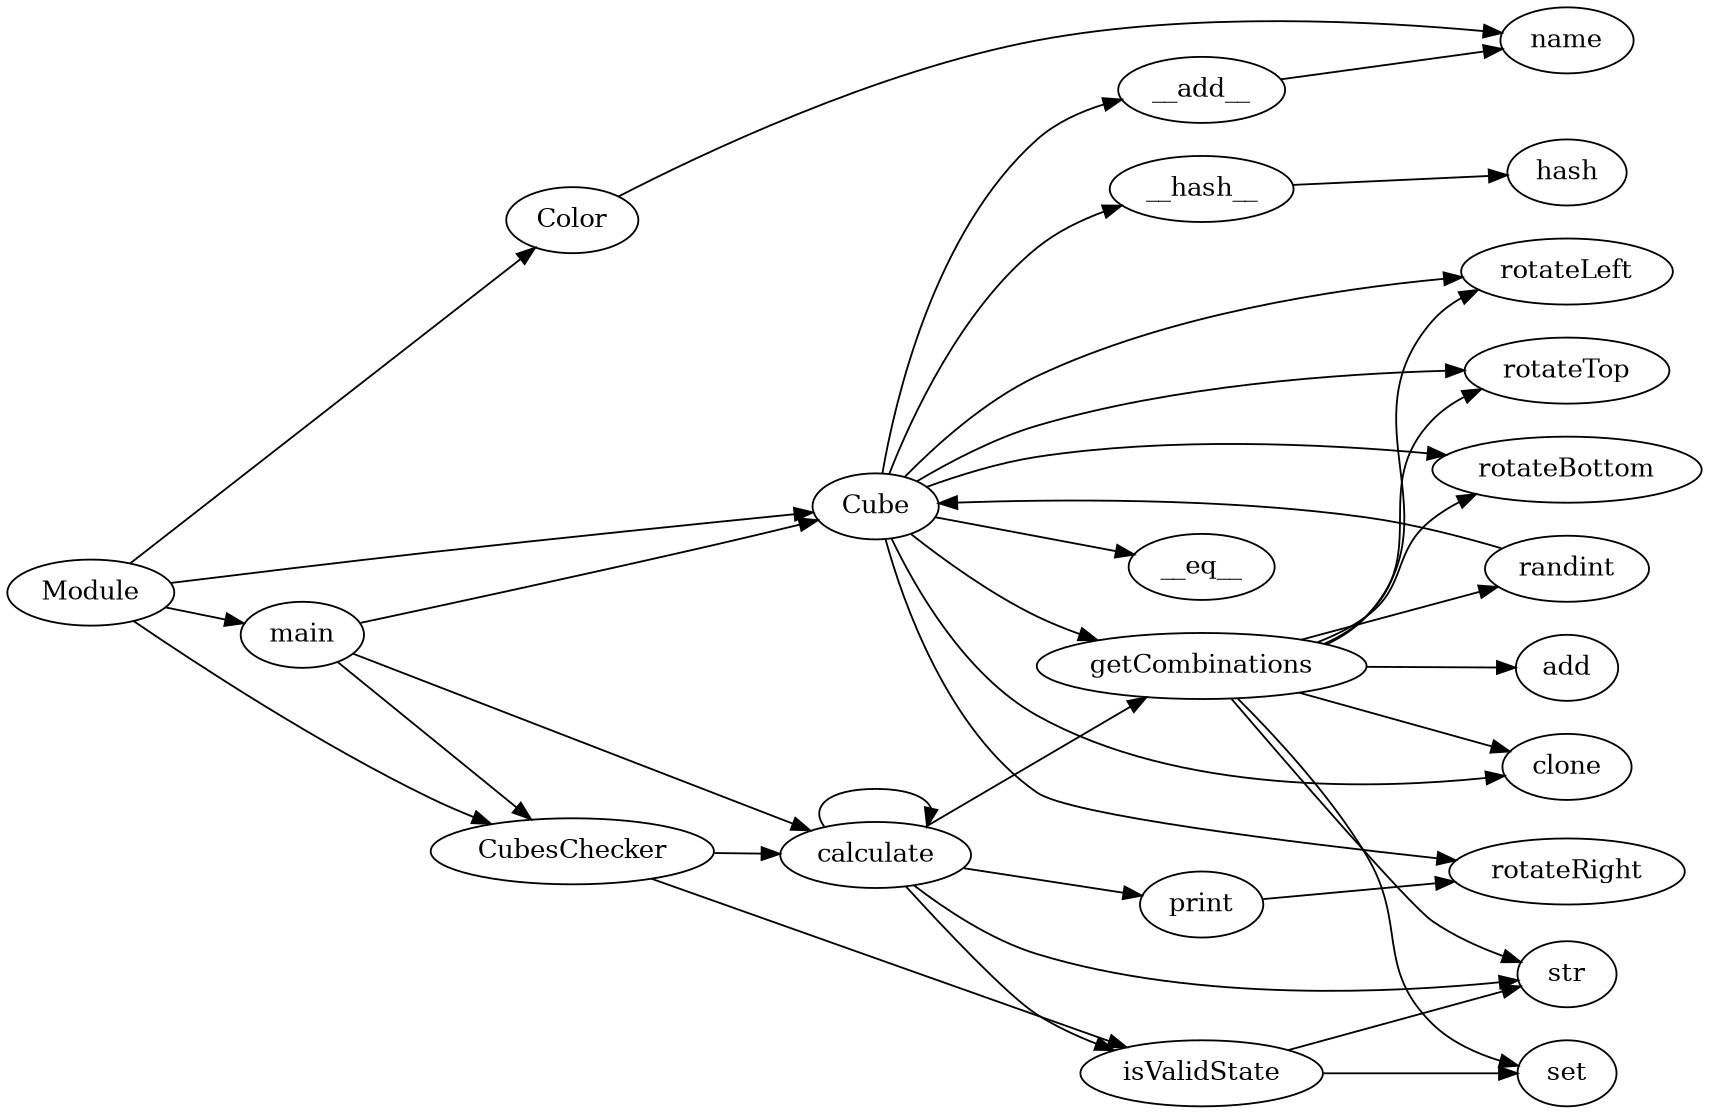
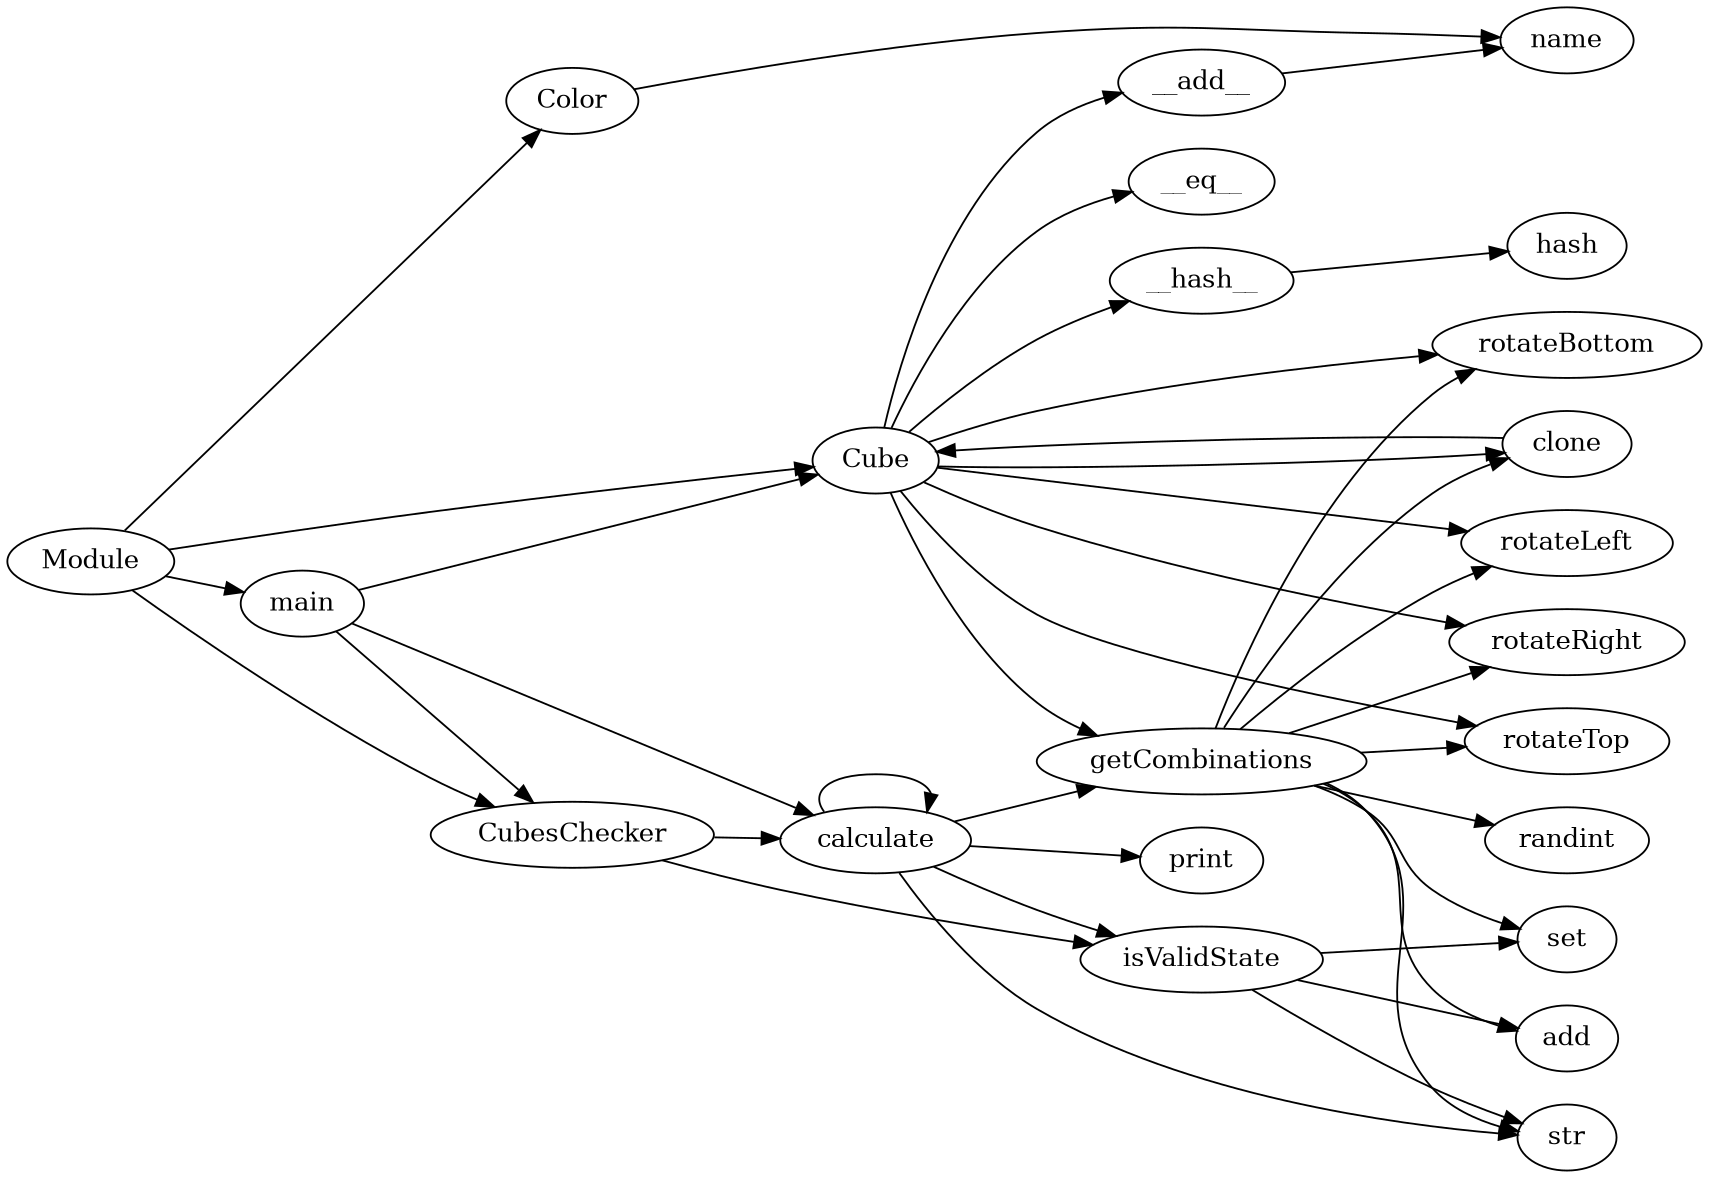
(1231, 505) -> (1229, 440)
(1349, 891) -> (1394, 699)
none -> (1384, 999)
